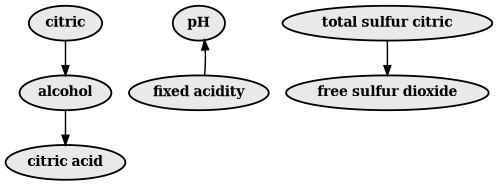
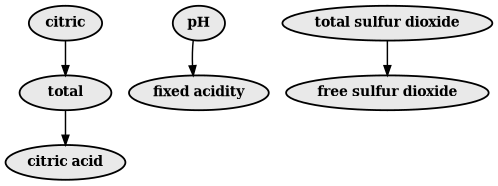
(387, 23) -> (387, 23)
(205, 63) -> (192, 53)
(65, 93) -> (65, 93)
